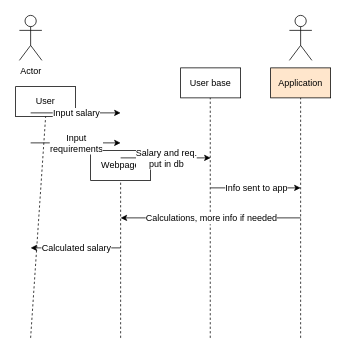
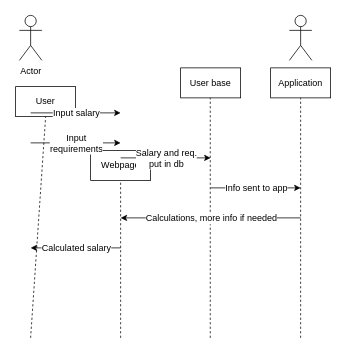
(300, 83) -> (300, 83)
